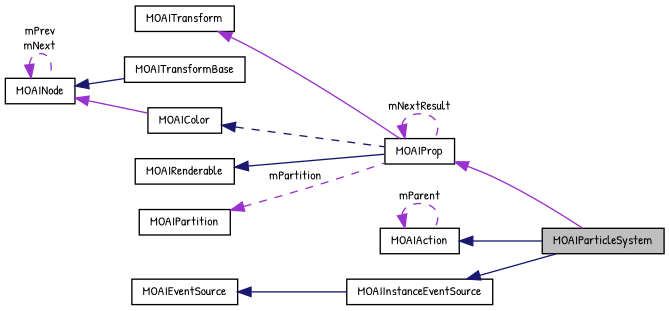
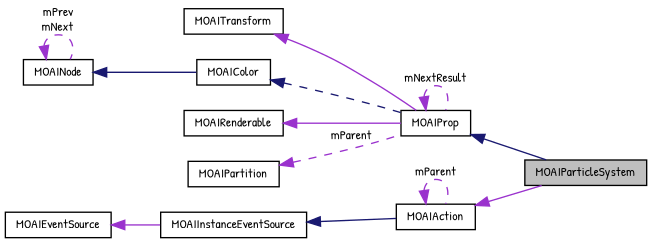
(185, 70) -> none
(118, 107) -> (152, 72)
(317, 160) -> (349, 123)
(296, 176) -> (351, 136)
(527, 194) -> (515, 149)
(508, 241) -> (515, 194)
(518, 265) -> (358, 220)
(299, 292) -> (143, 225)
